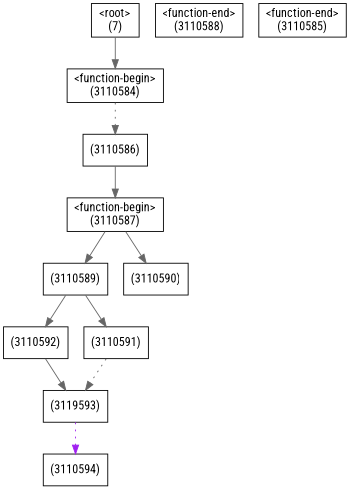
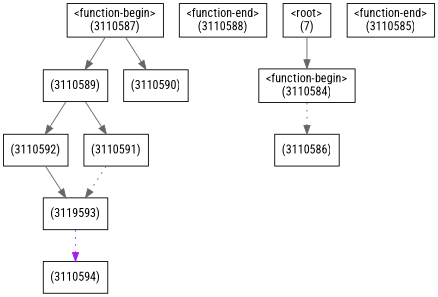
(115, 178) -> none
